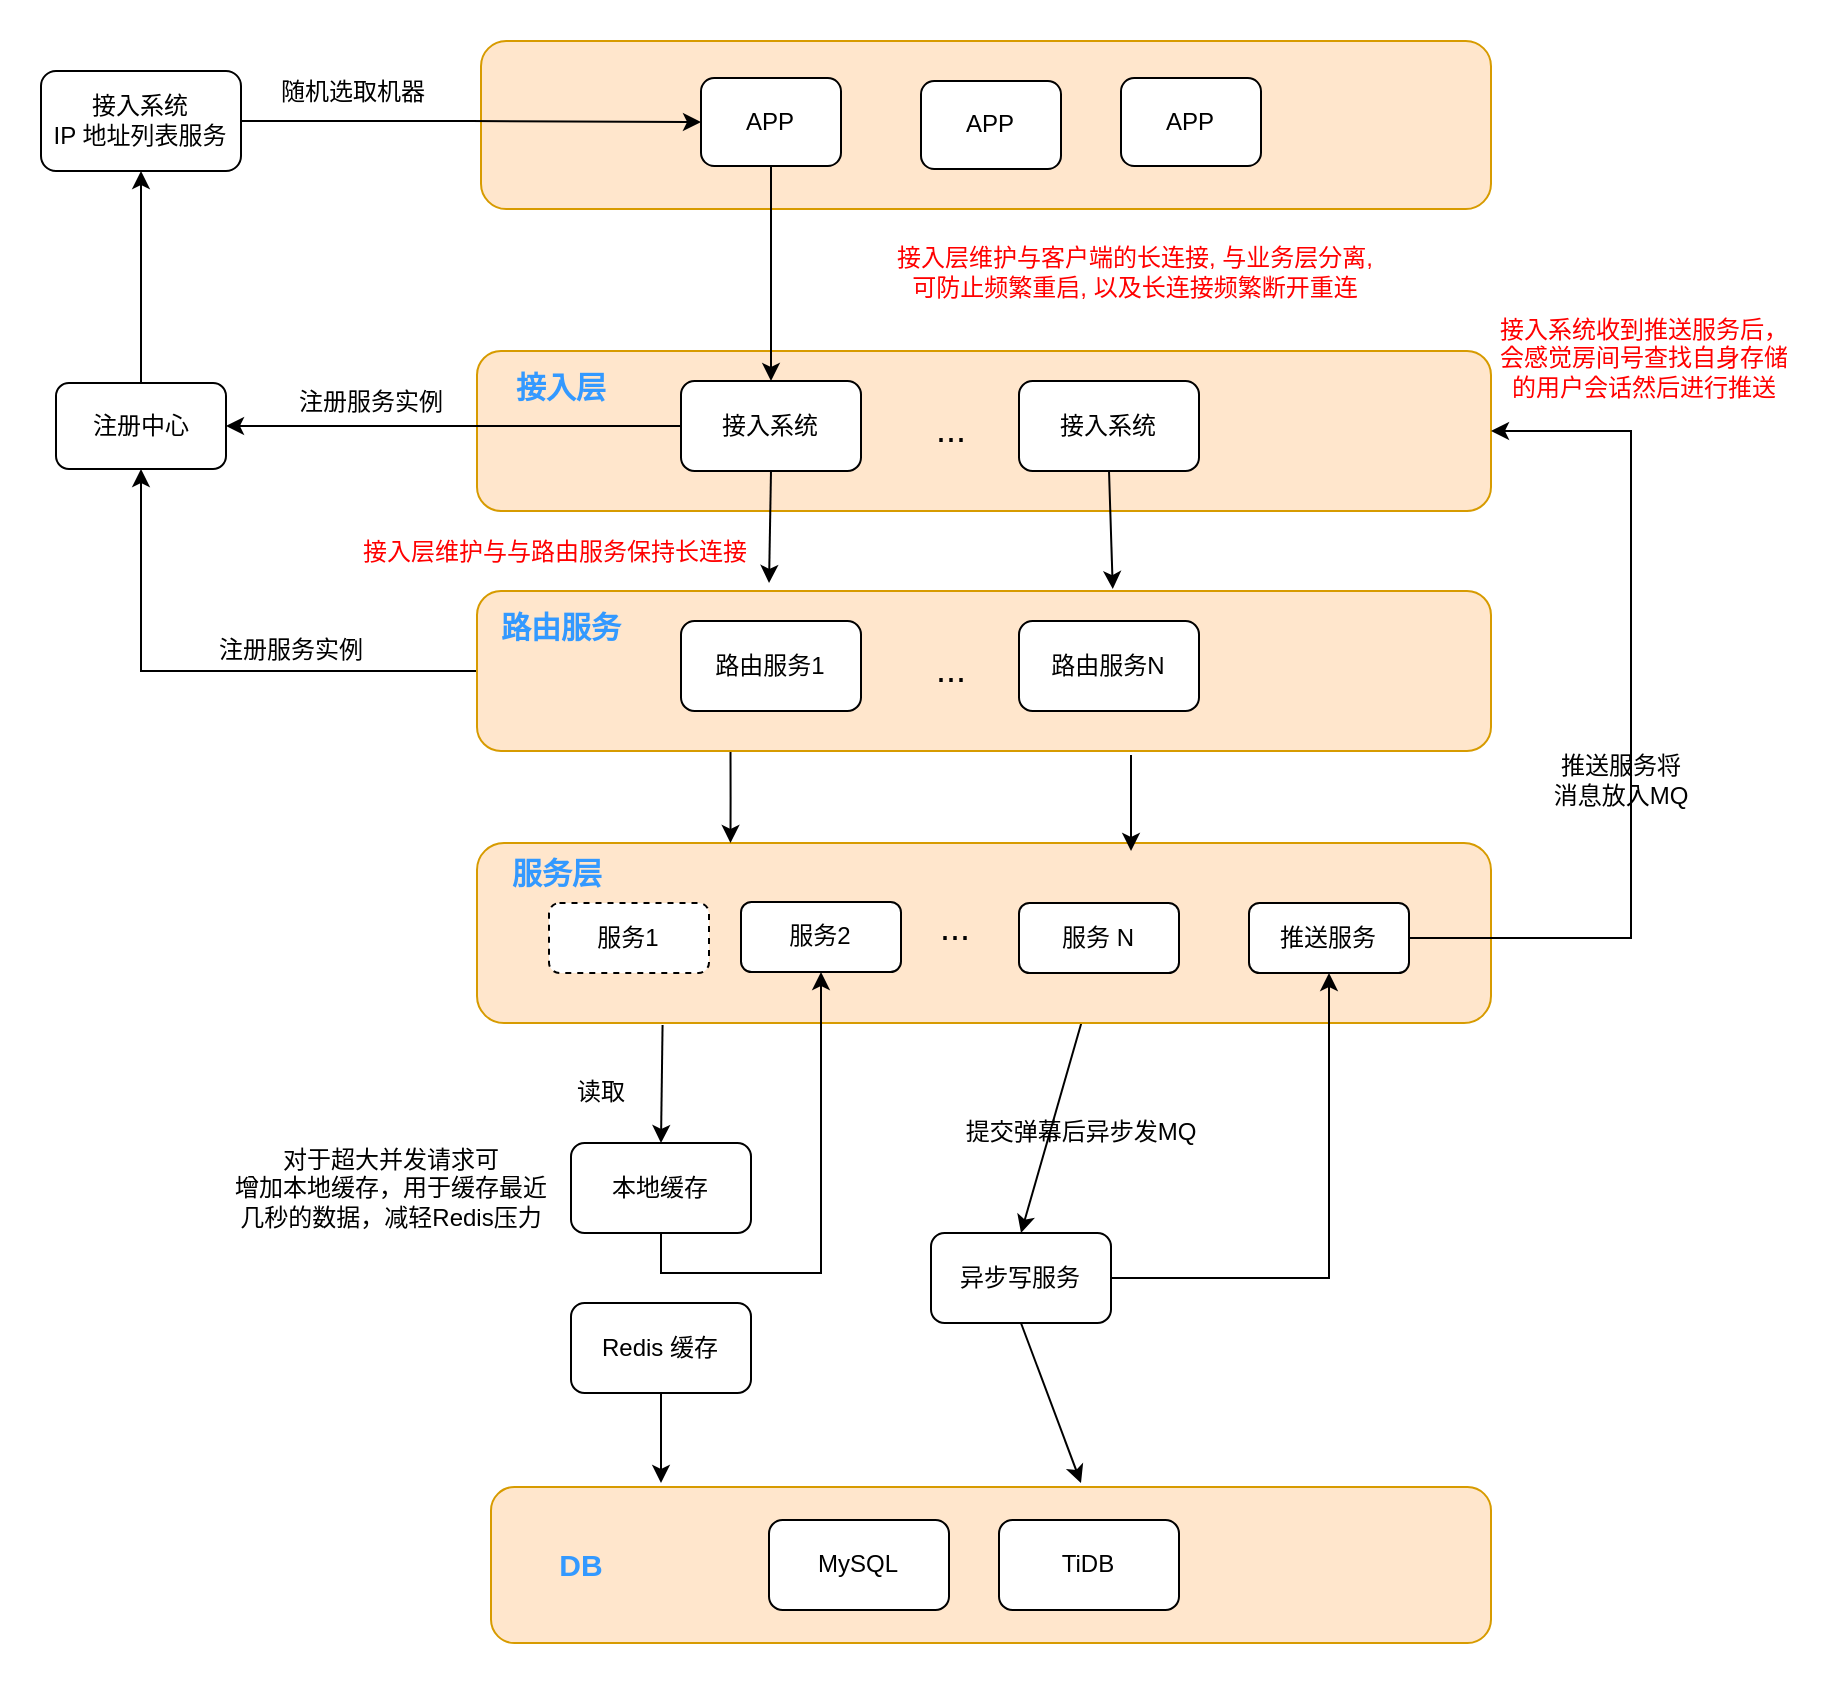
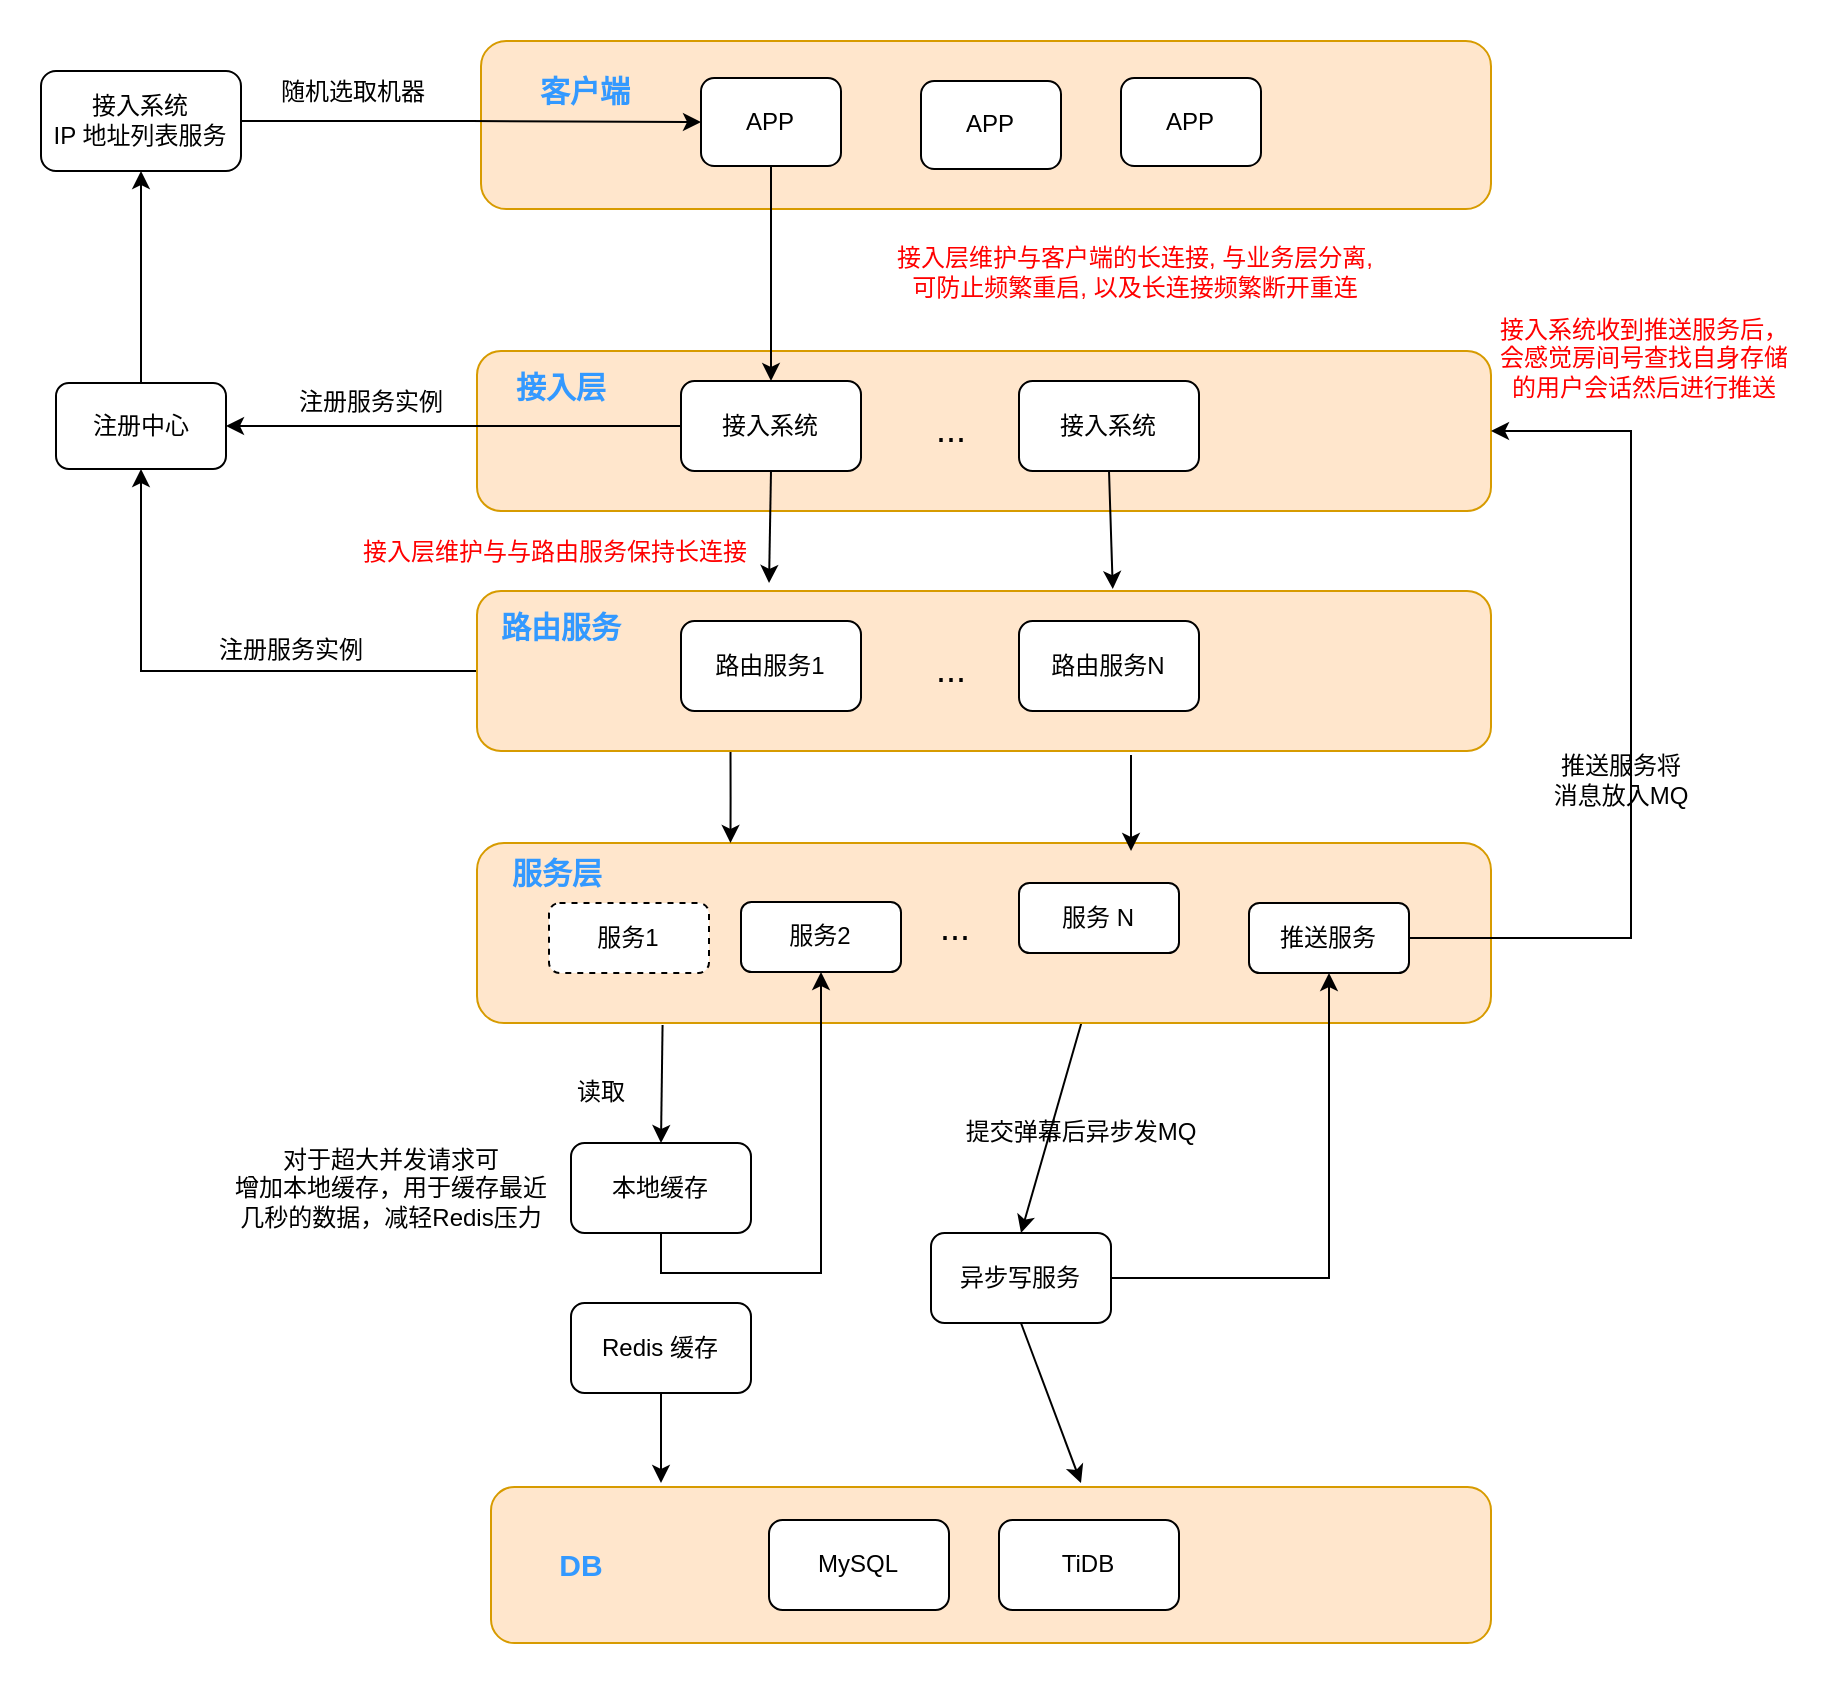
none -> (584, 91)
(1099, 938) -> (1099, 918)
